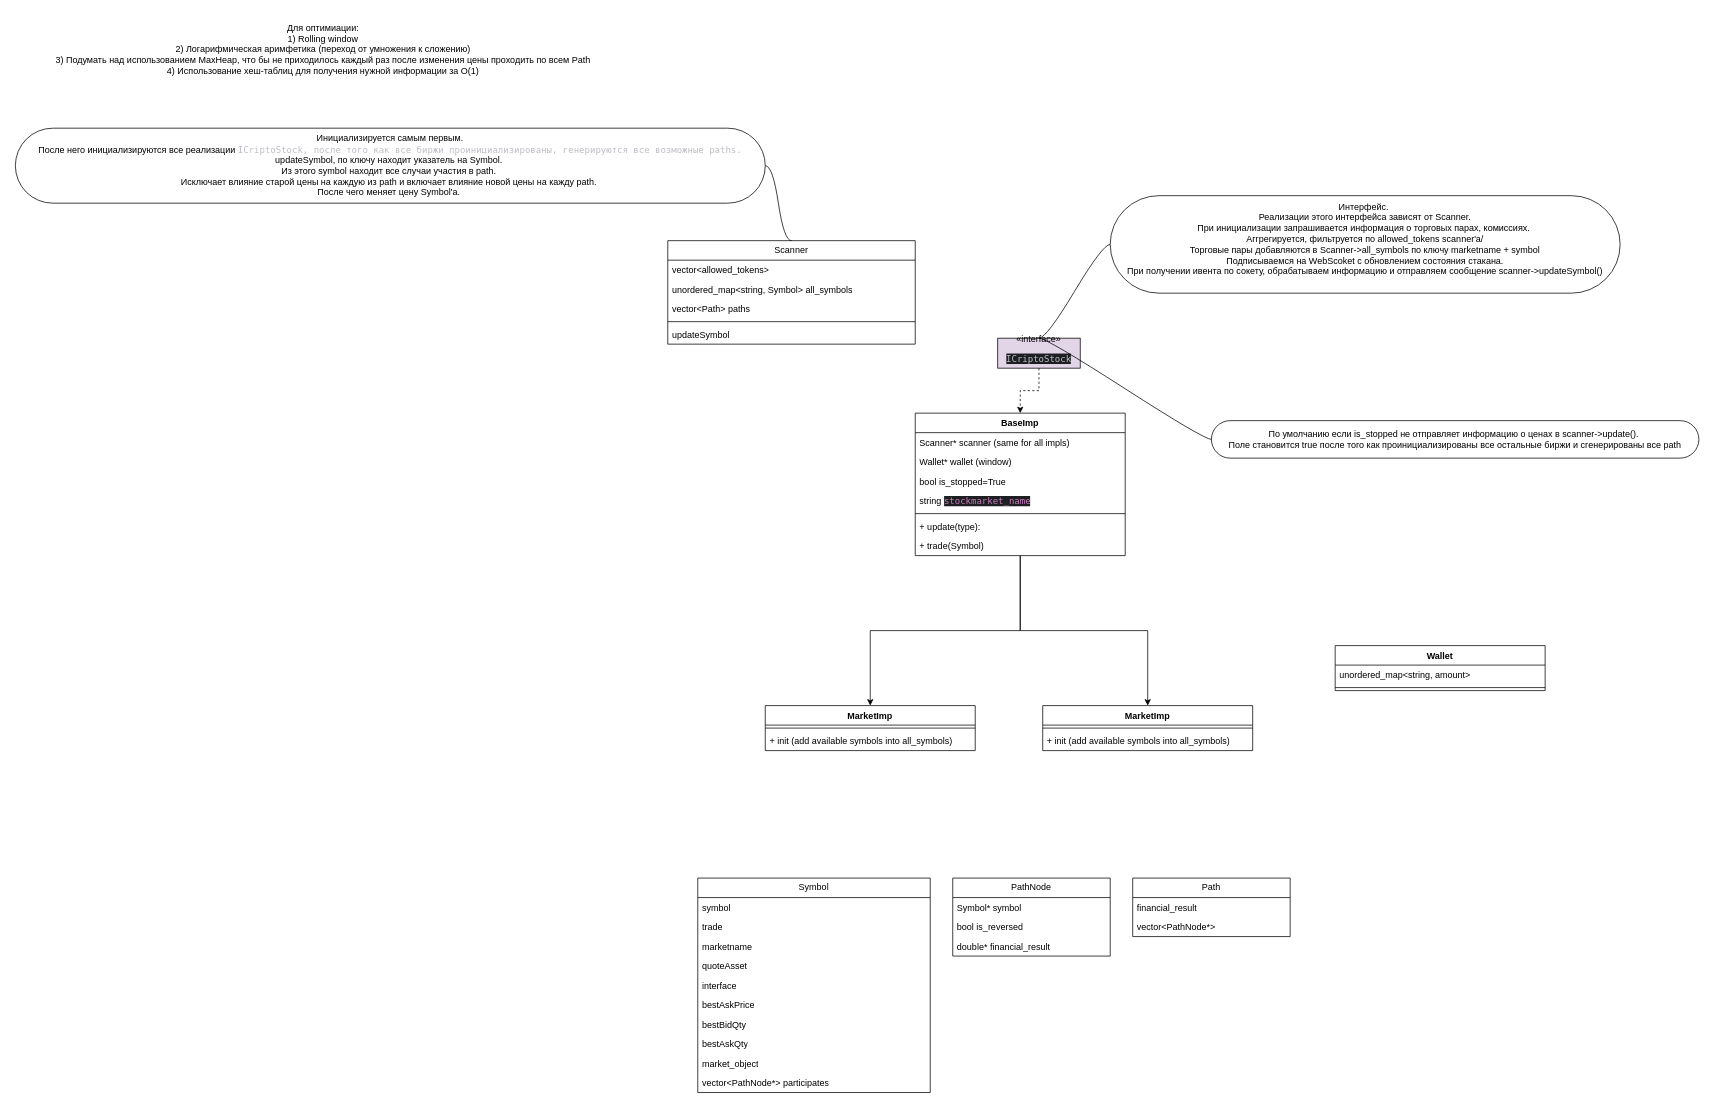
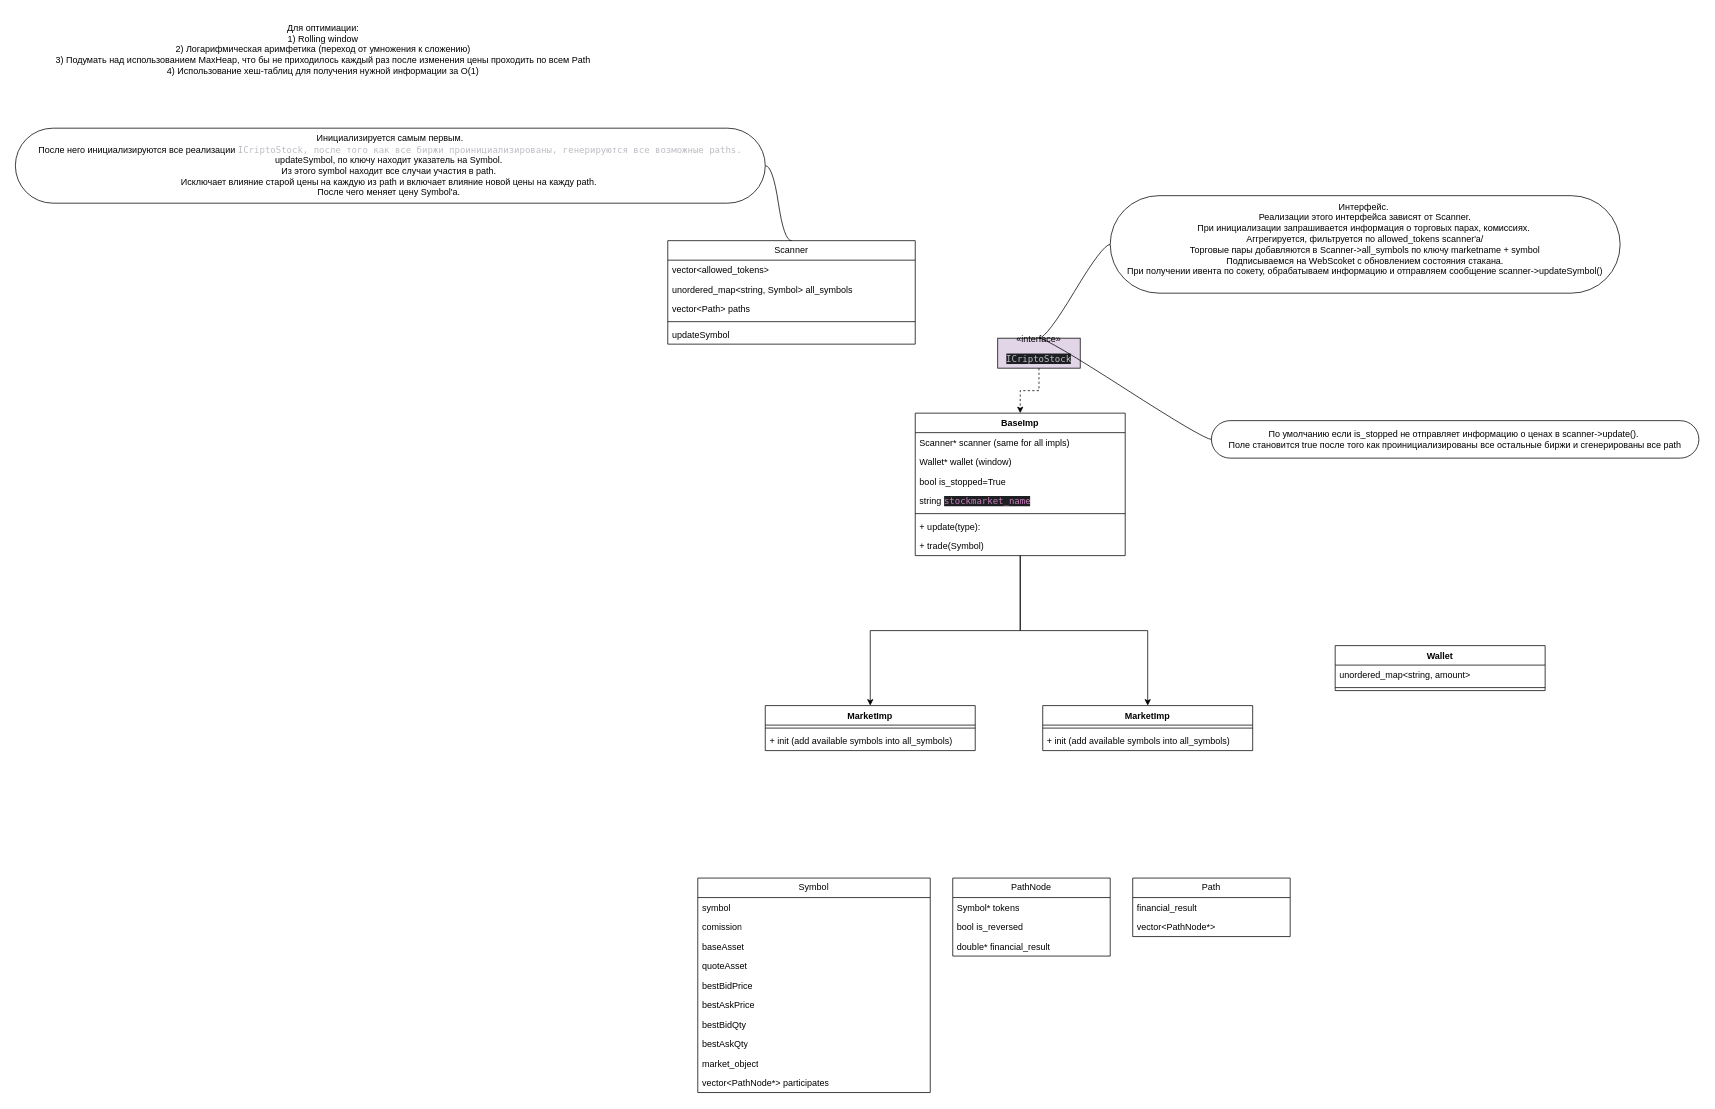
(989, 908) -> (990, 908)
(715, 928) -> (723, 928)
(728, 947) -> (725, 947)
(724, 986) -> (730, 986)
